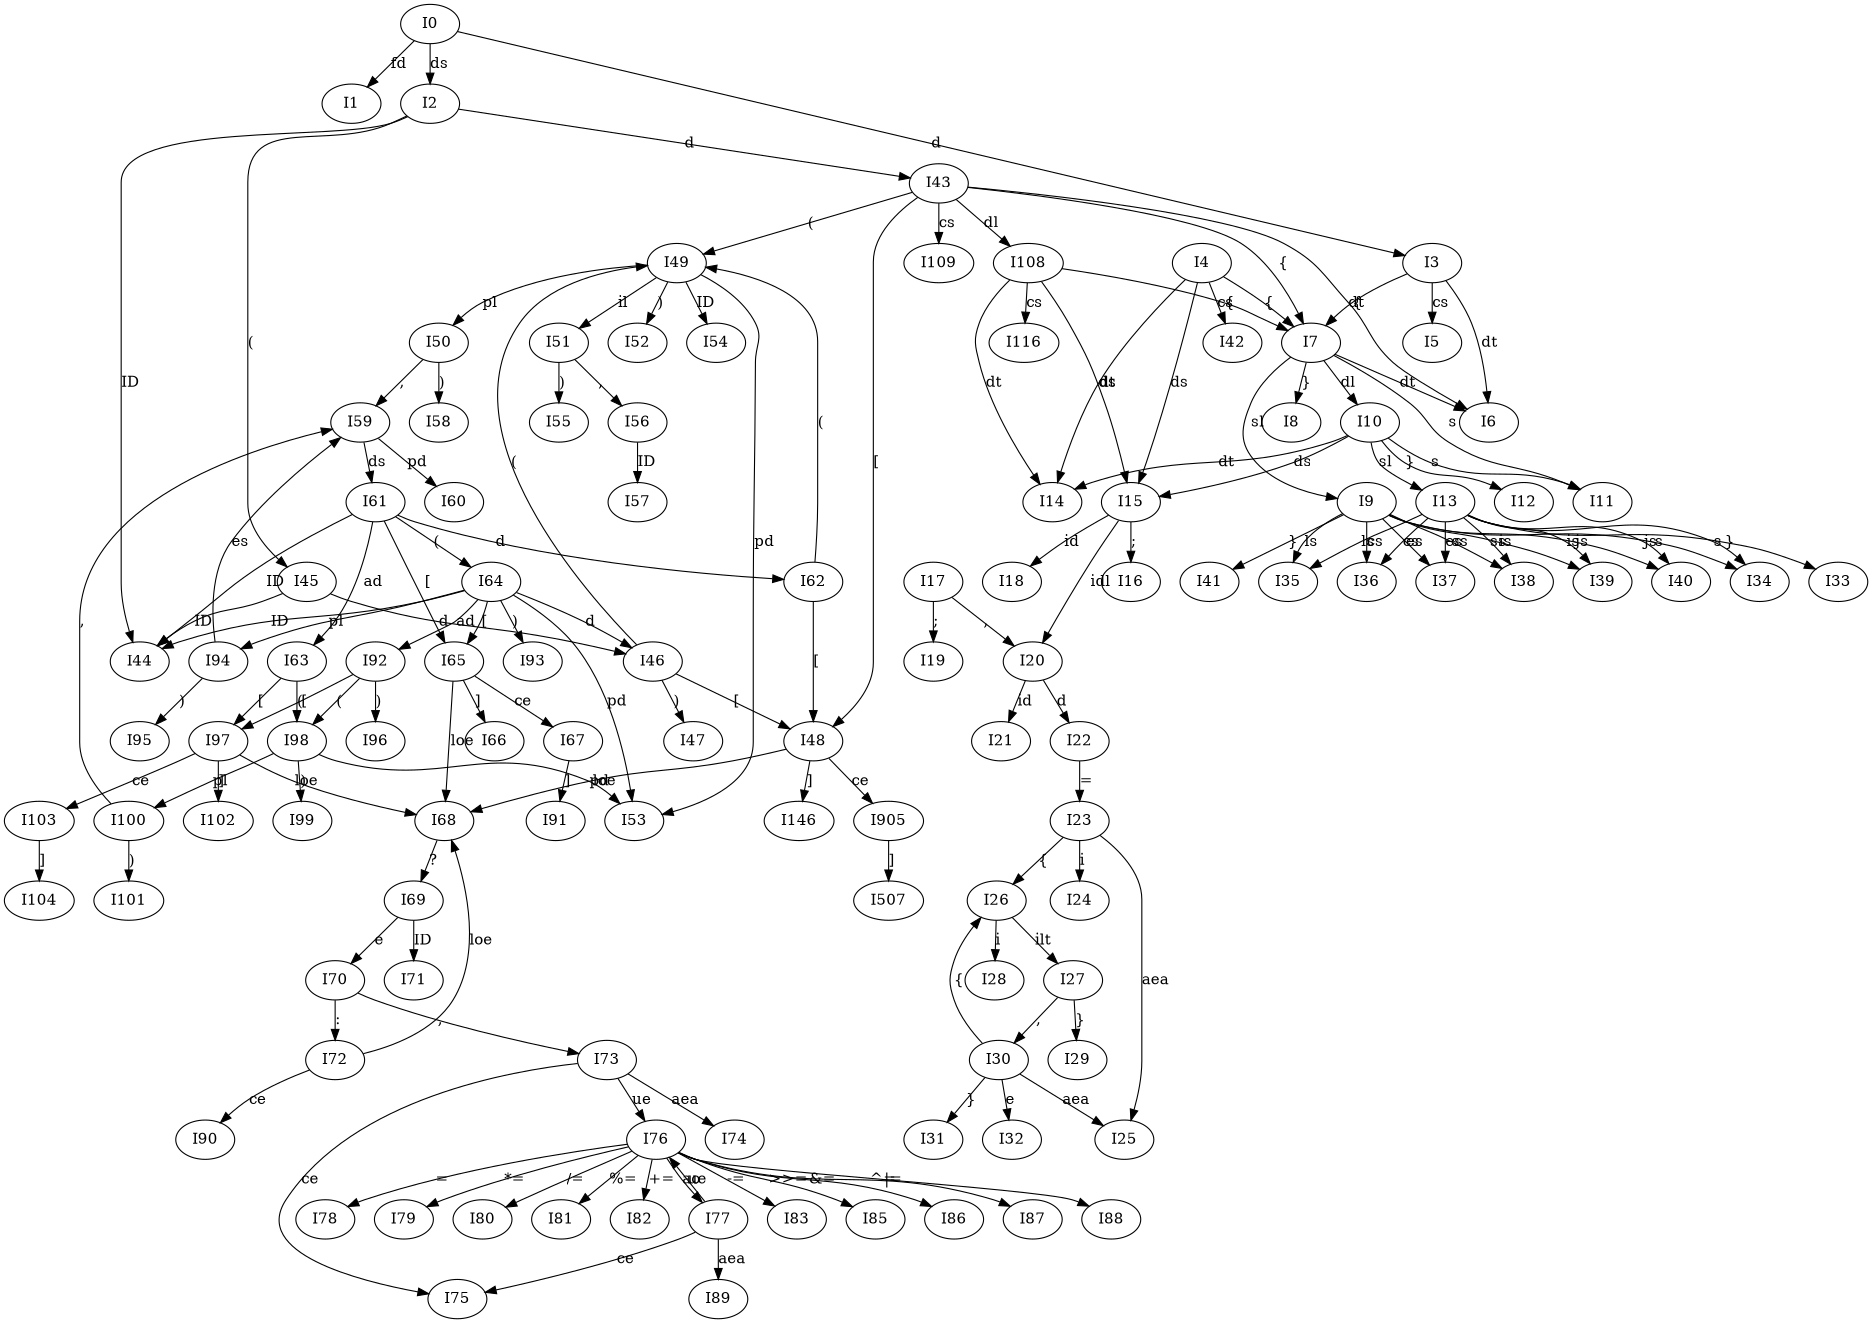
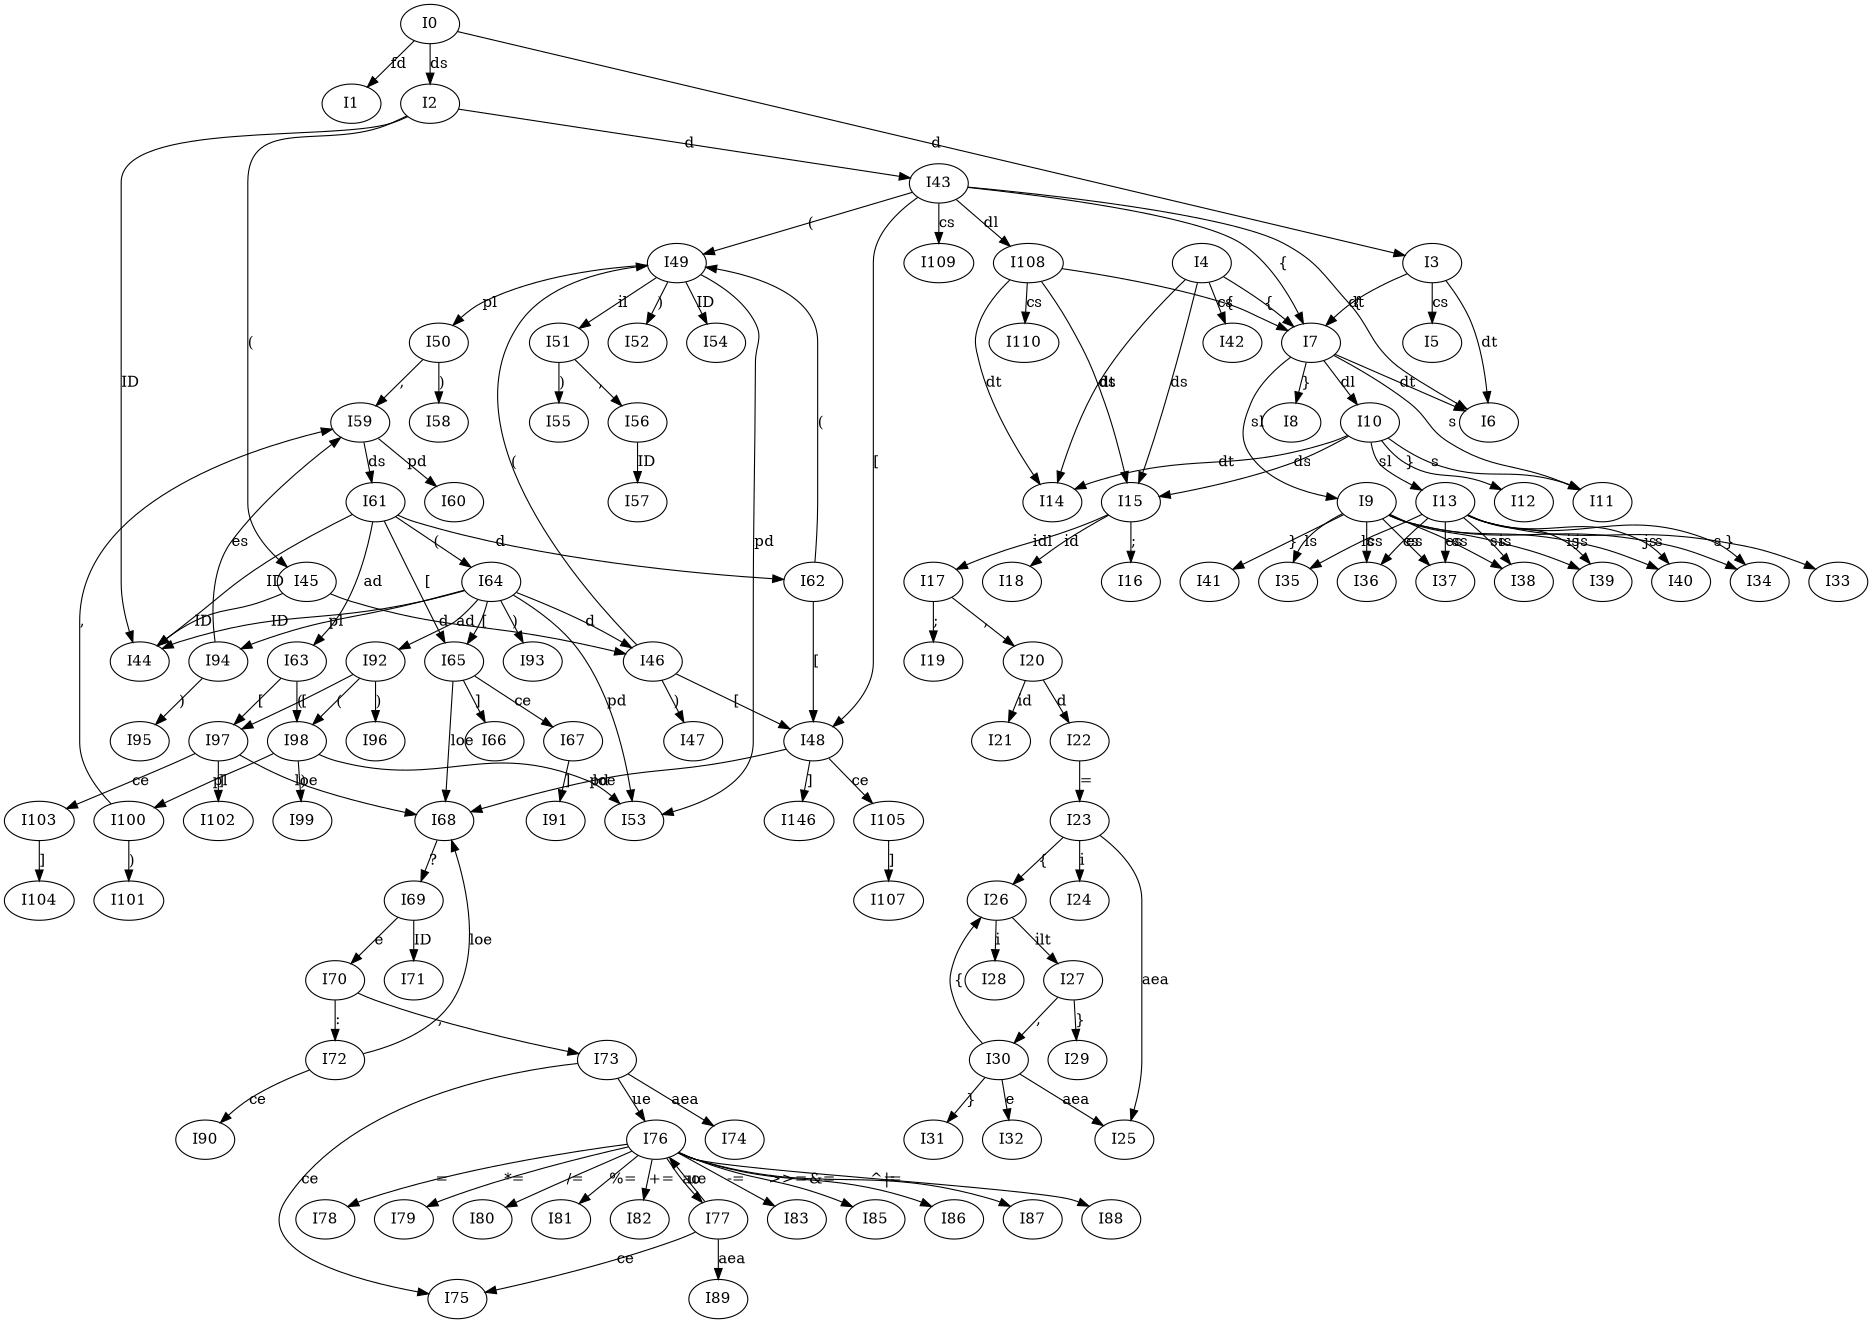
(1024, 343) -> (1024, 343)
(1082, 576) -> (1038, 540)
(889, 821) -> (889, 821)
(889, 901) -> (889, 901)
